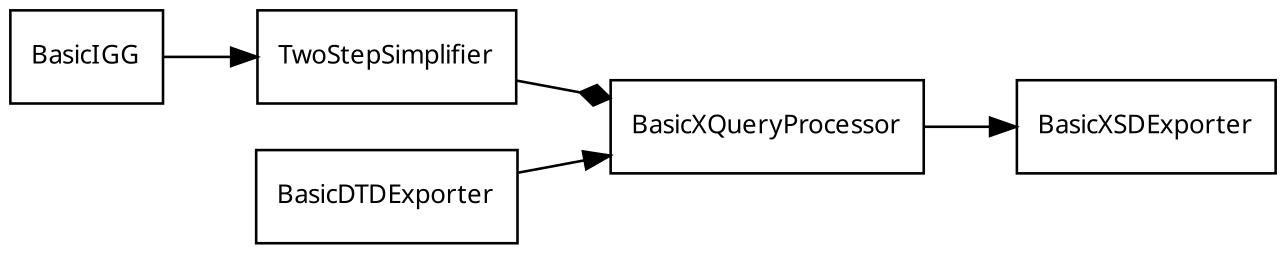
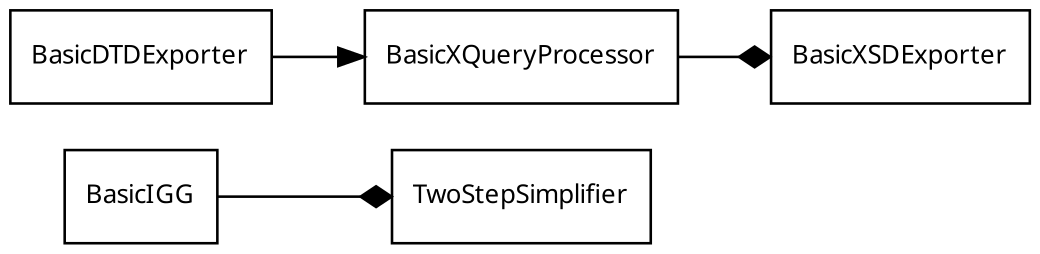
(197, 57) -> (289, 197)
(548, 86) -> none
(957, 127) -> (709, 57)
